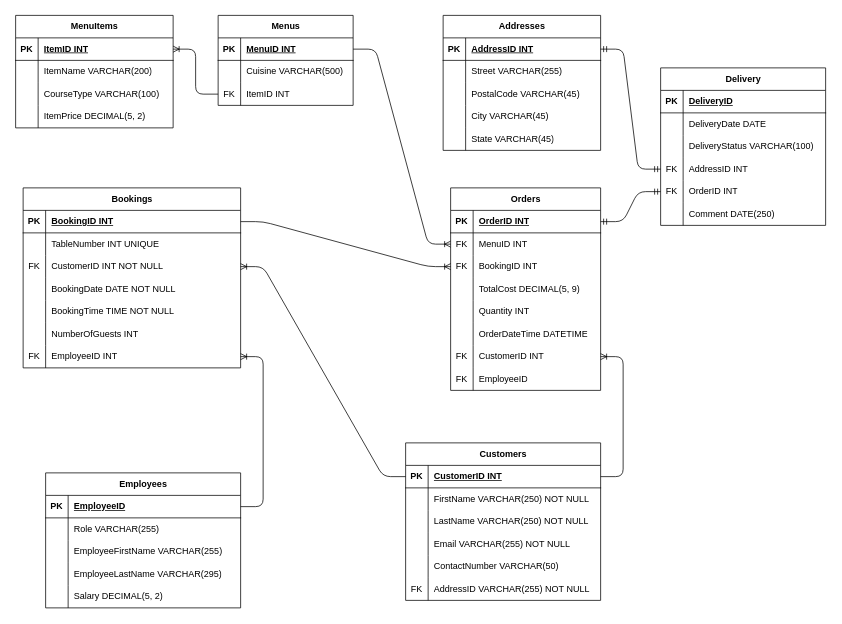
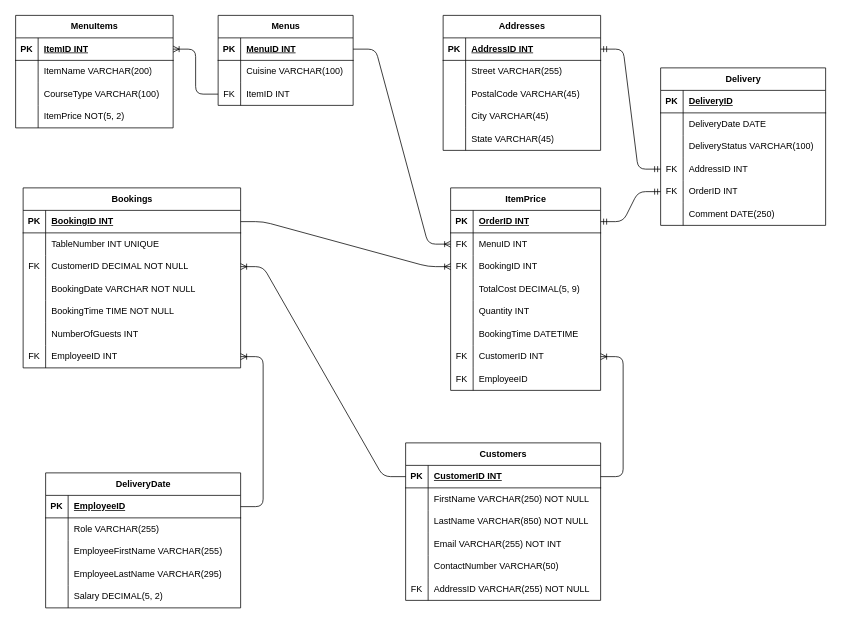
(293, 72) -> (293, 72)
(97, 117) -> (87, 117)
(526, 199) -> (526, 199)
(106, 267) -> (116, 267)
(110, 289) -> (117, 289)
(532, 334) -> (526, 334)
(143, 484) -> (143, 484)
(506, 522) -> (506, 522)
(496, 544) -> (494, 544)
